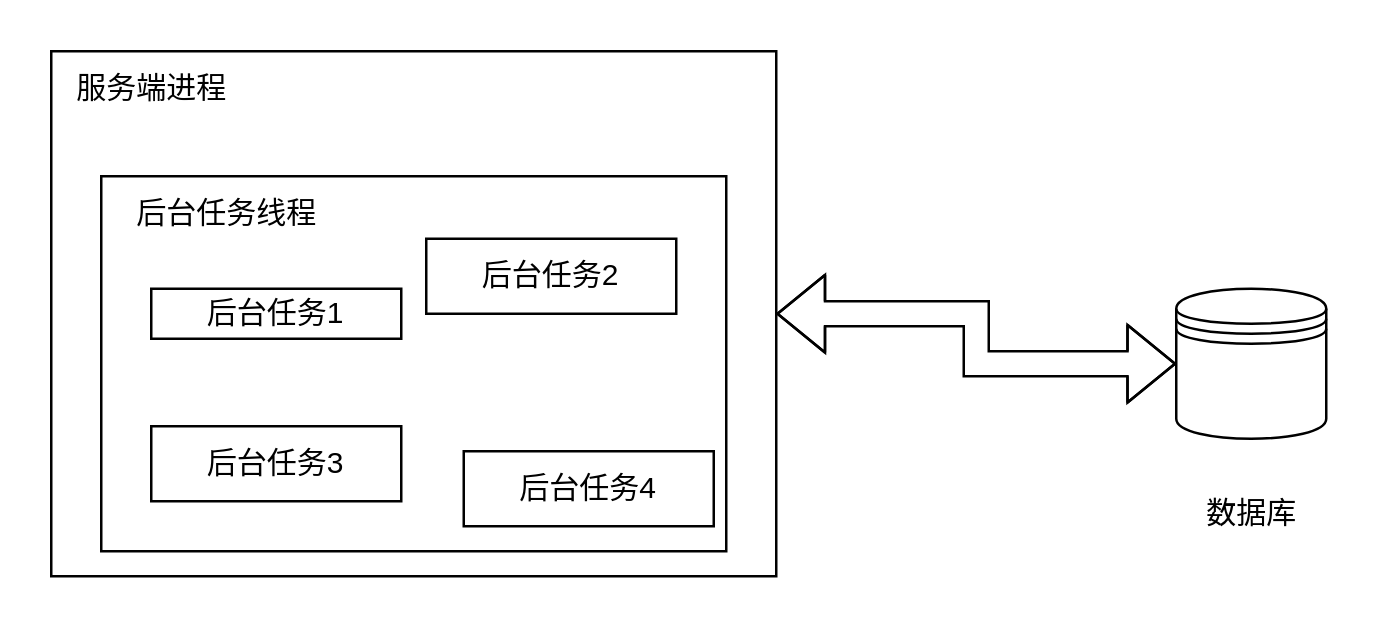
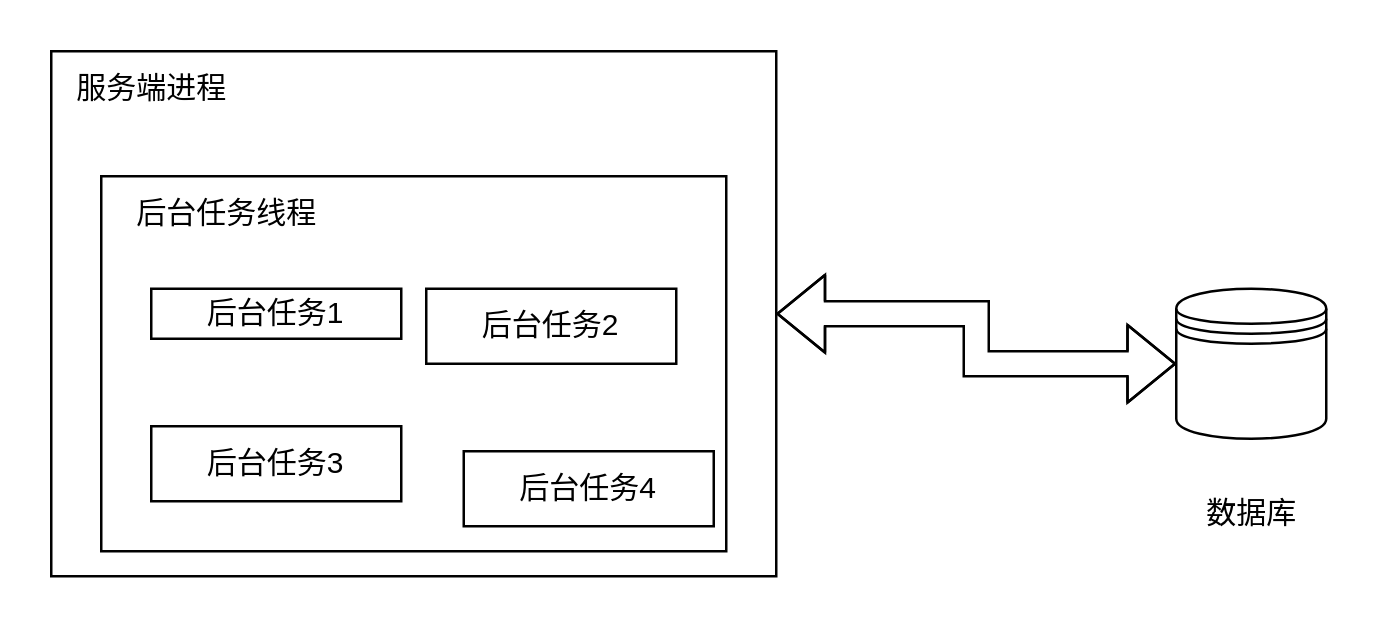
(551, 276) -> (551, 326)
